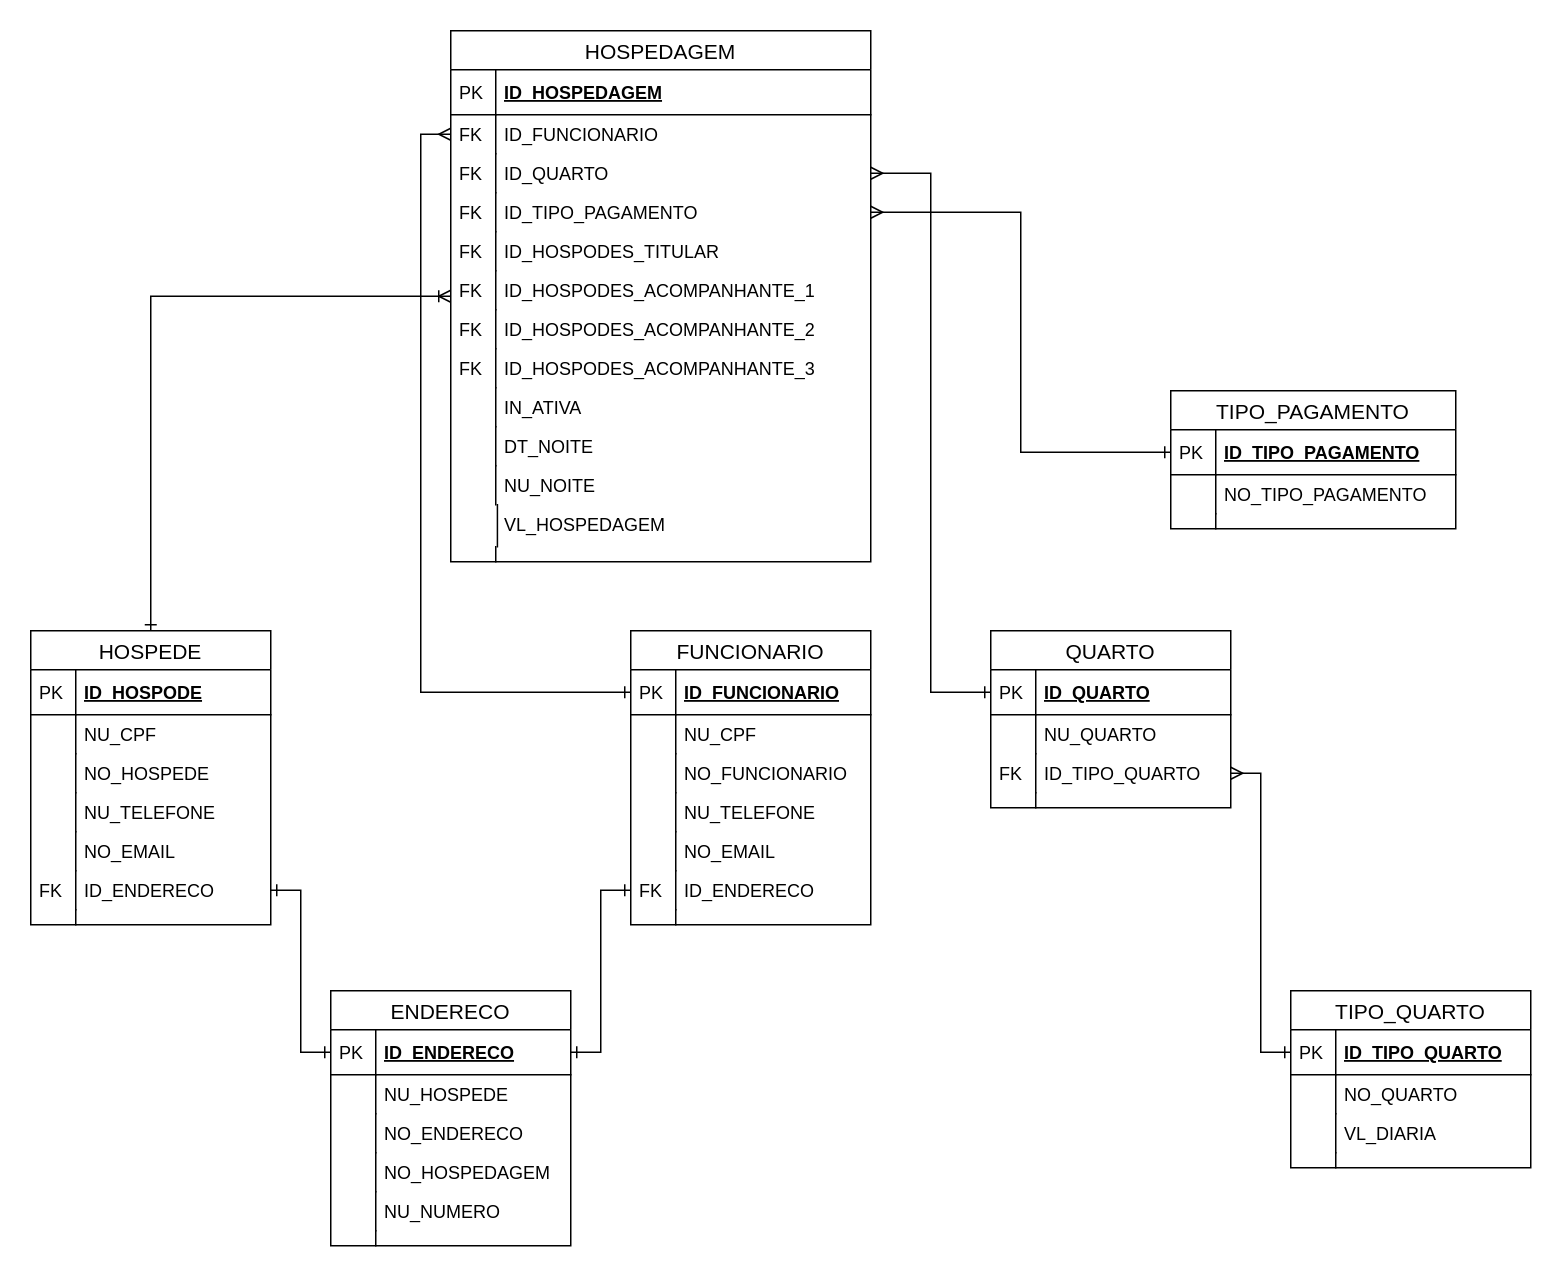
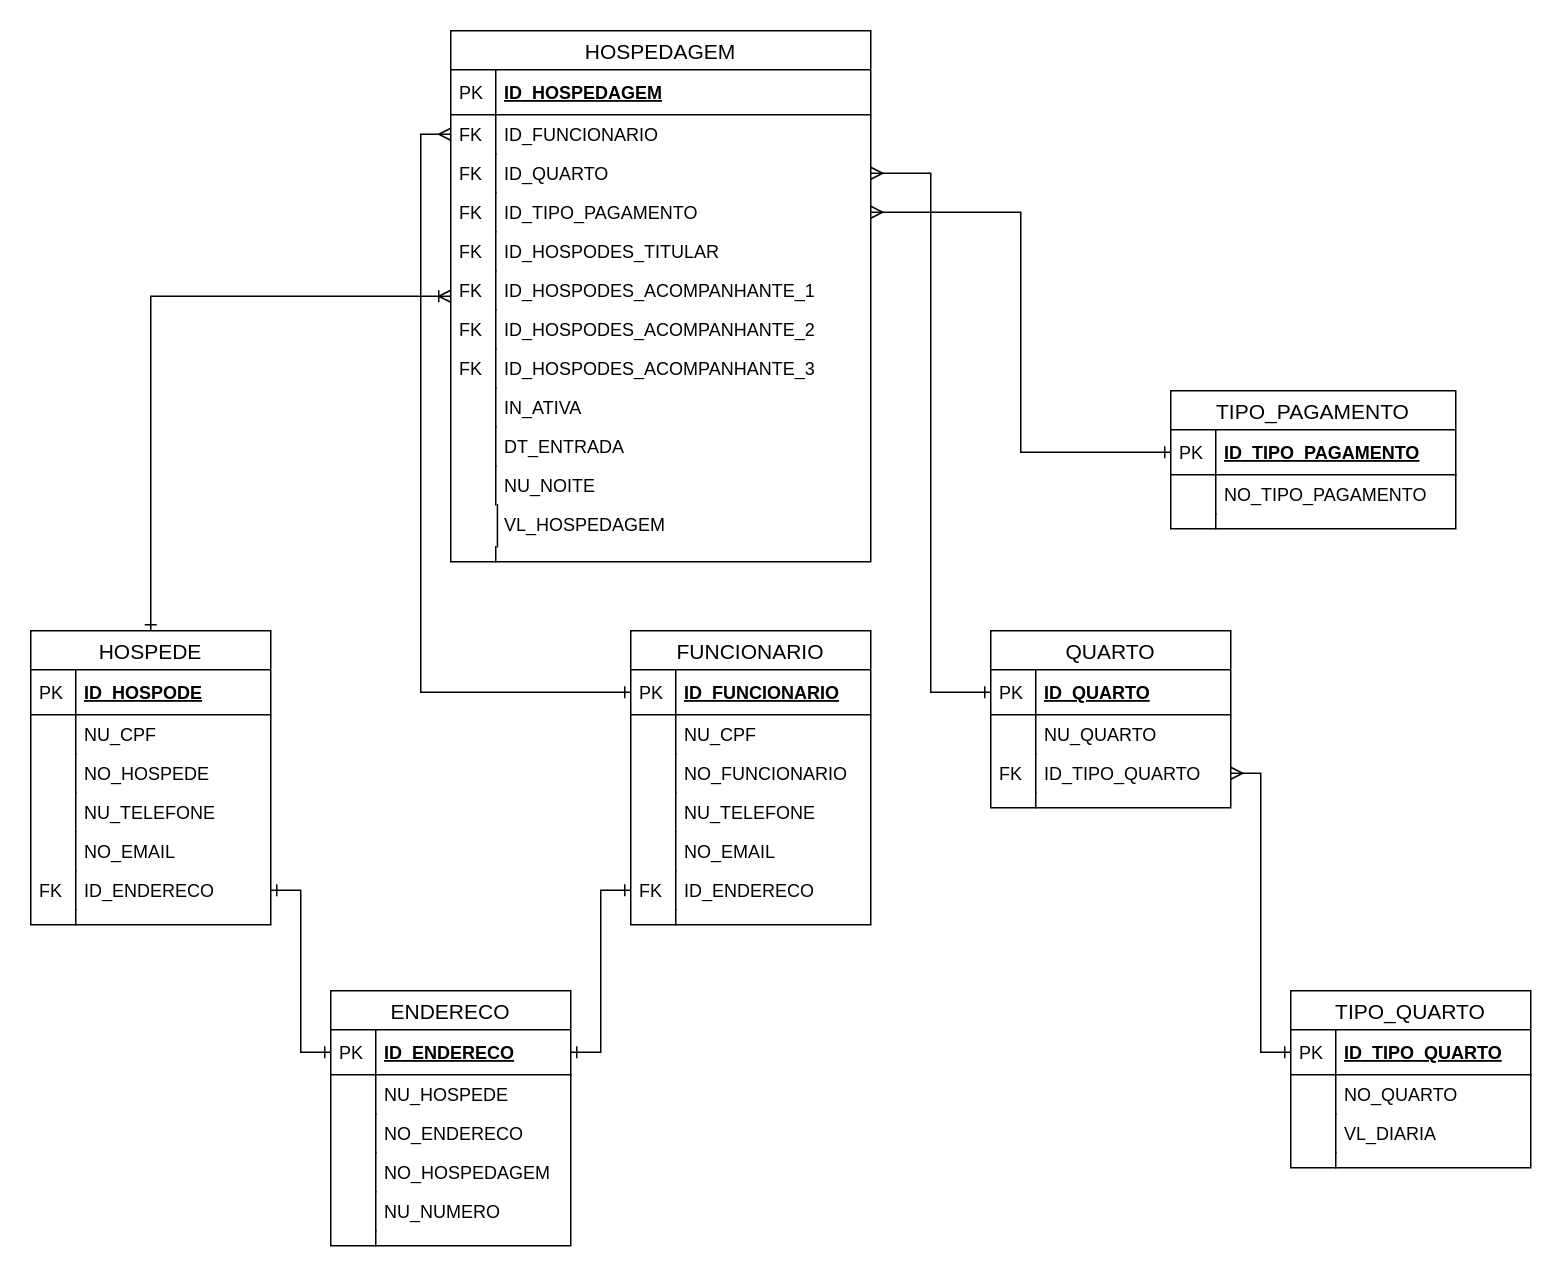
(544, 447) -> (554, 447)
